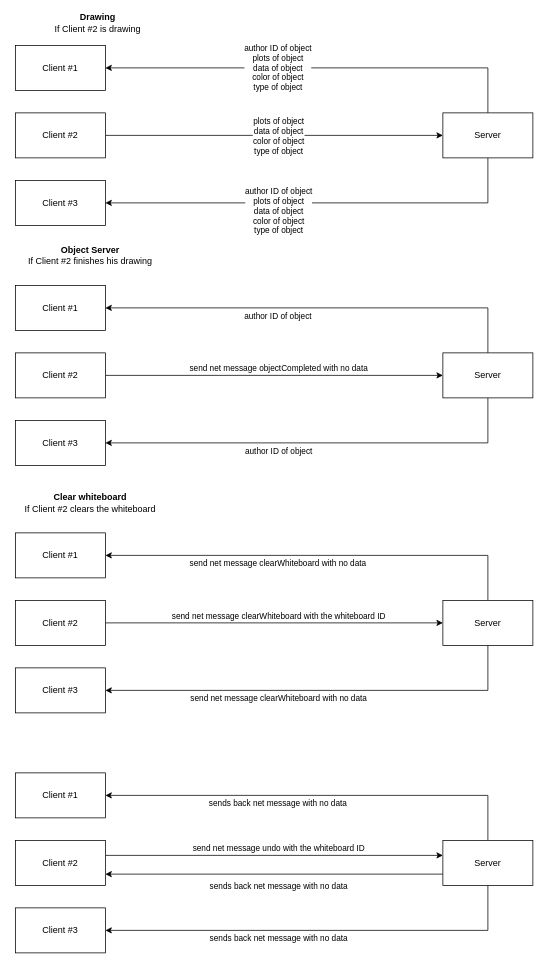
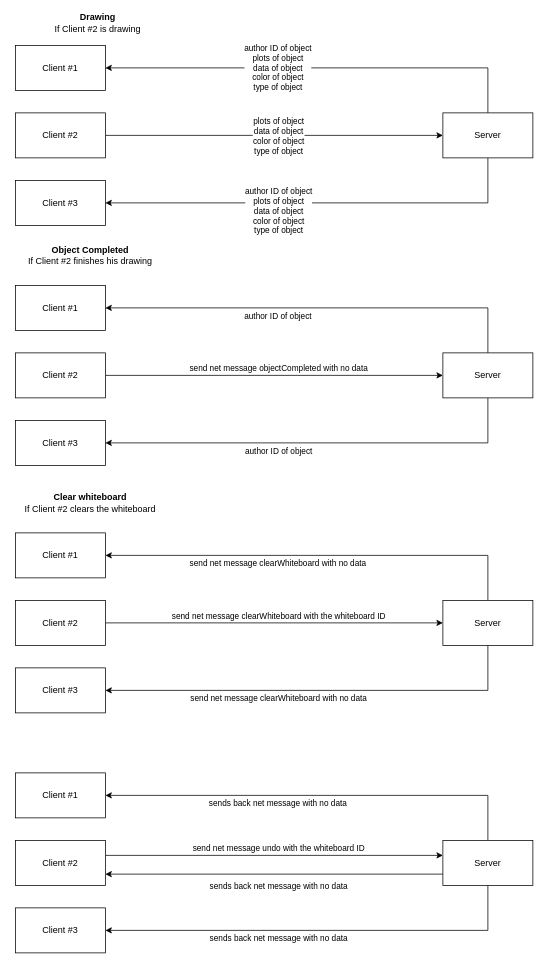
(90, 255) -> (90, 255)
